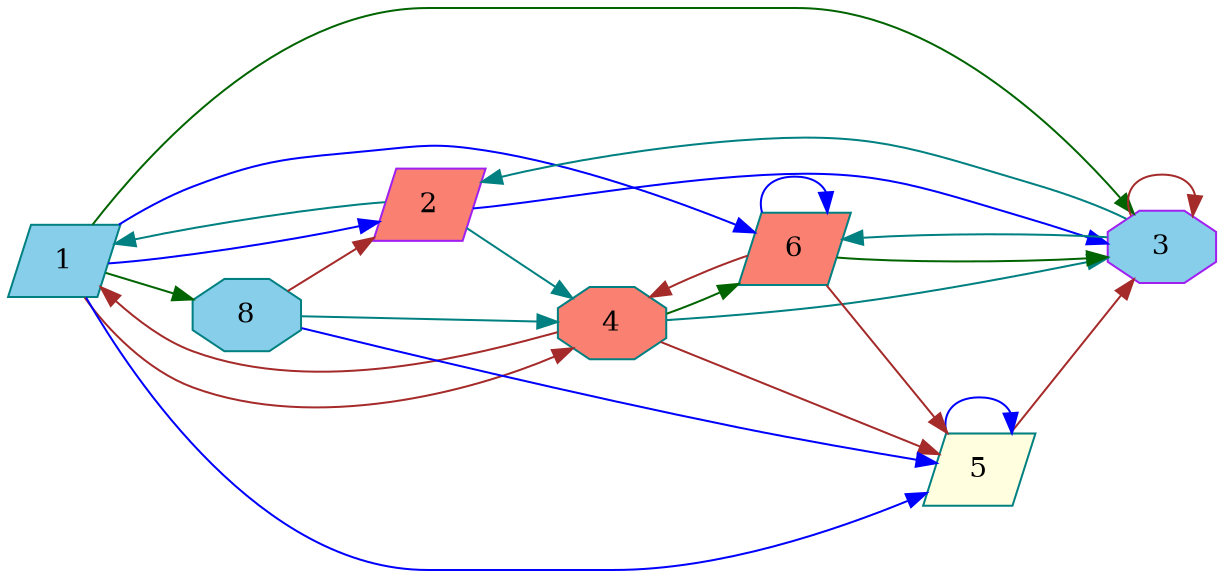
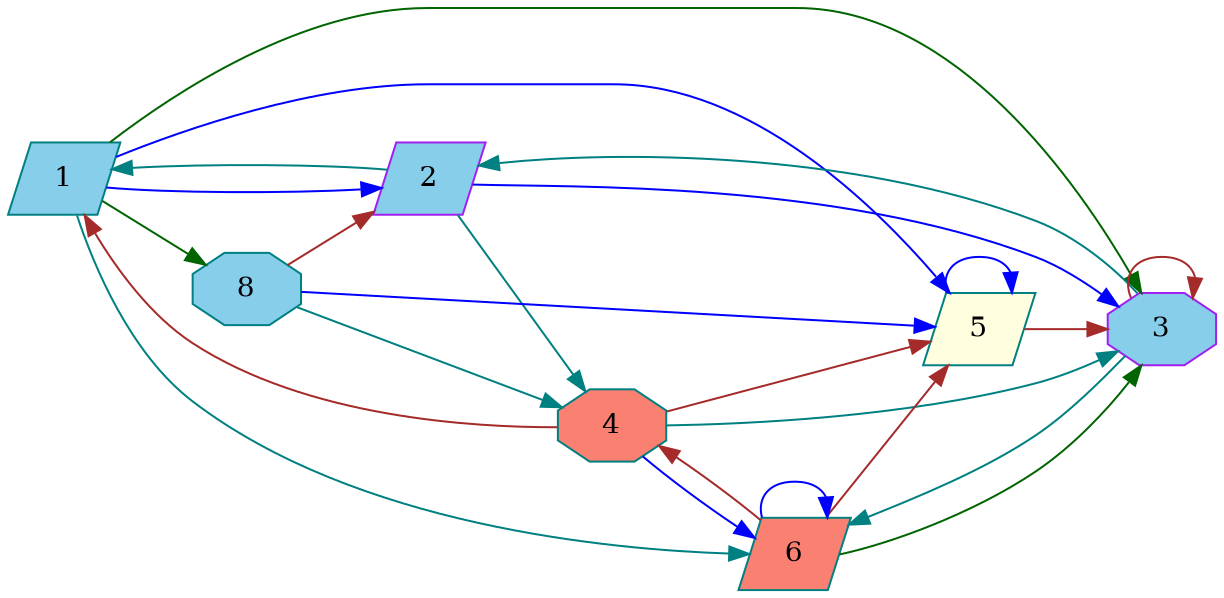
(426, 146) -> (343, 482)
(429, 205) -> (429, 179)
(693, 304) -> (689, 493)
(305, 407) -> none
